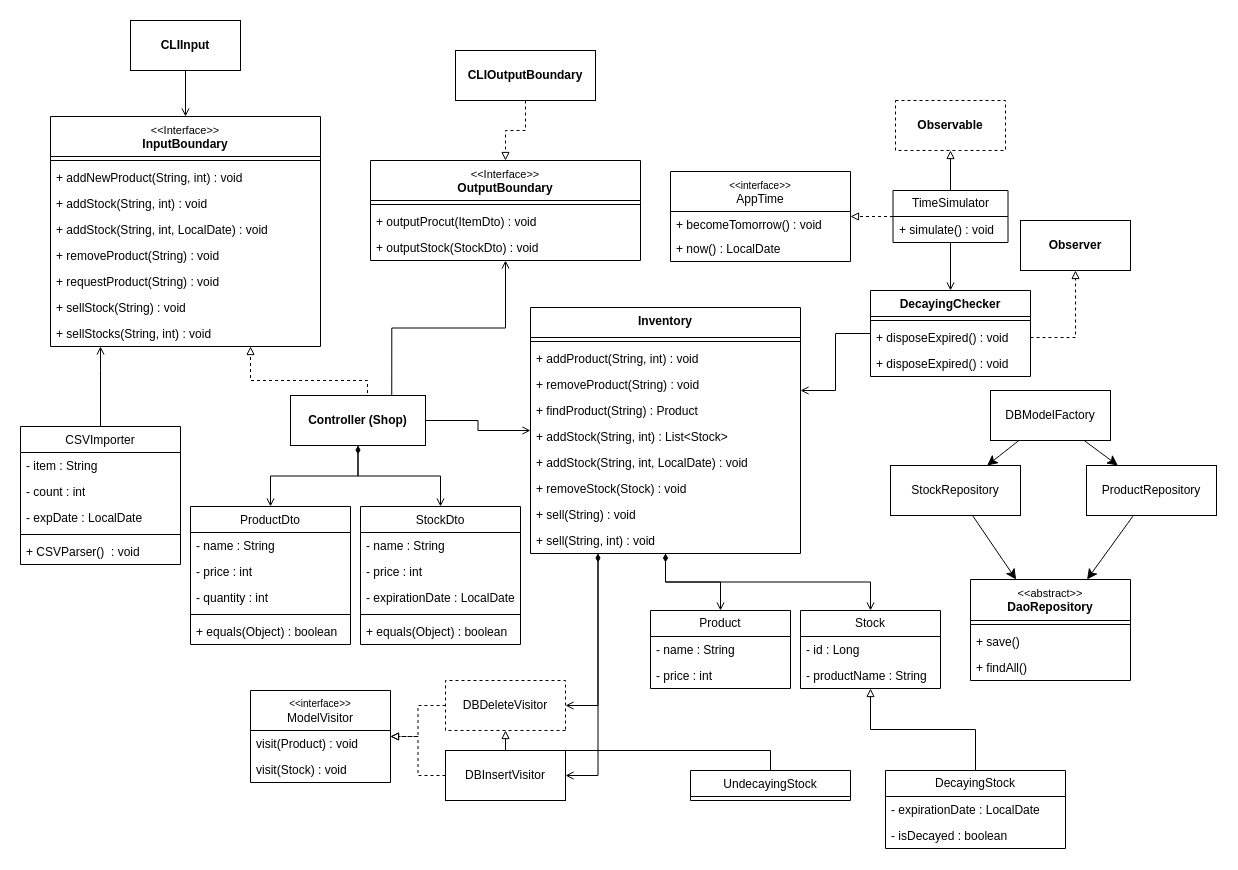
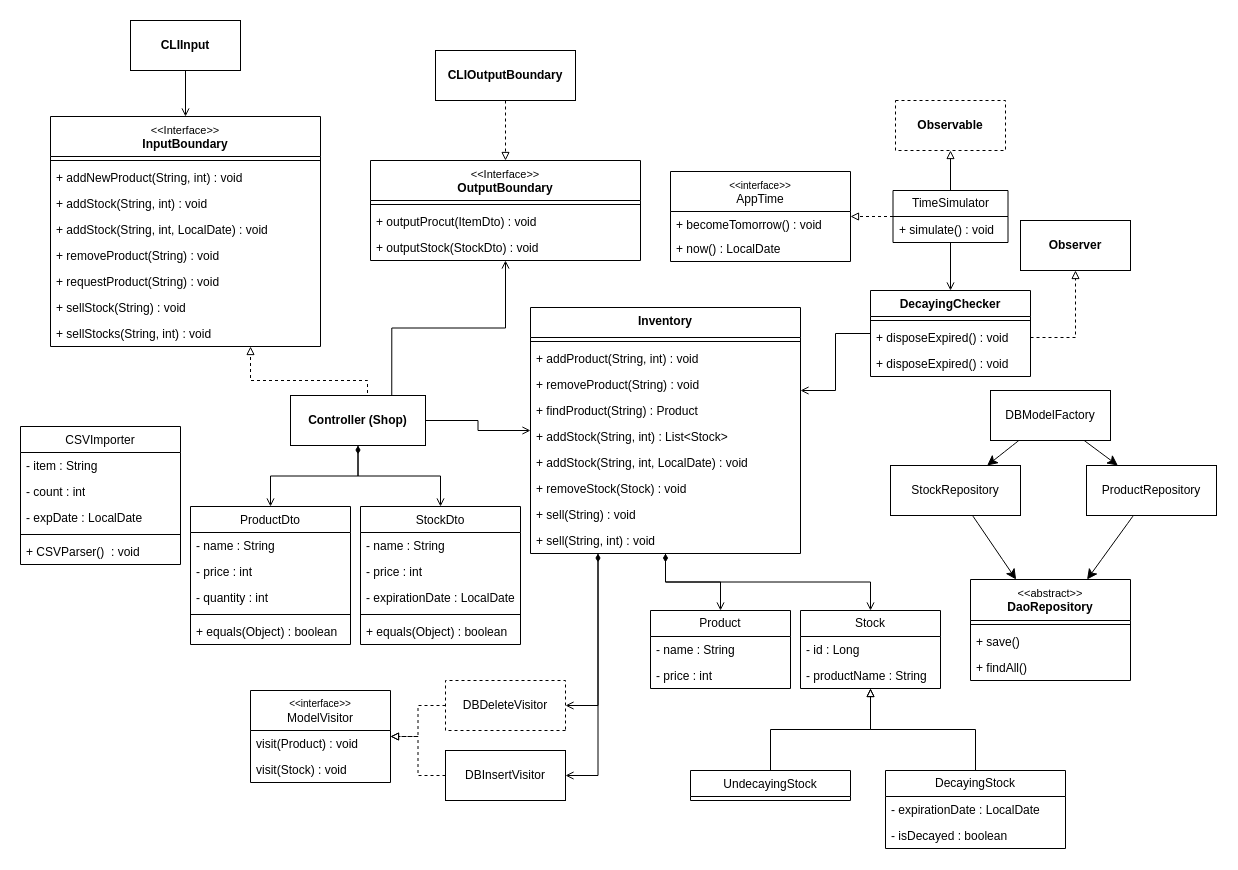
(526, 76) -> (506, 76)
(101, 389) -> none
(669, 751) -> (808, 730)
